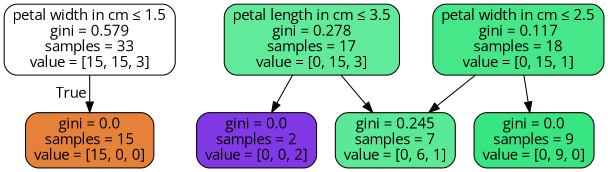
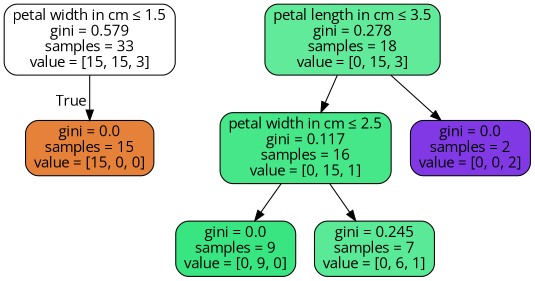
(312, 47) -> (353, 47)
(518, 47) -> (306, 155)
(353, 90) -> (331, 89)
